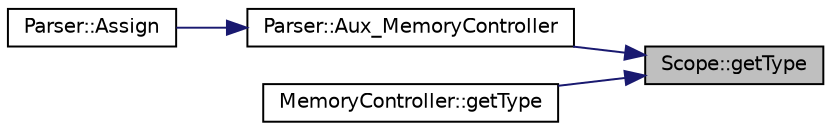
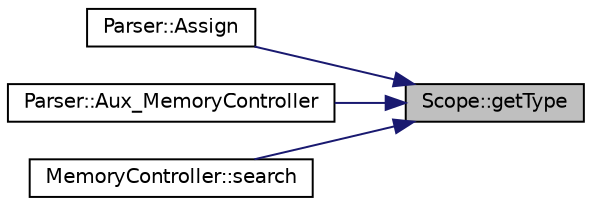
(202, 28) -> (324, 63)
(411, 103) -> (171, 178)
